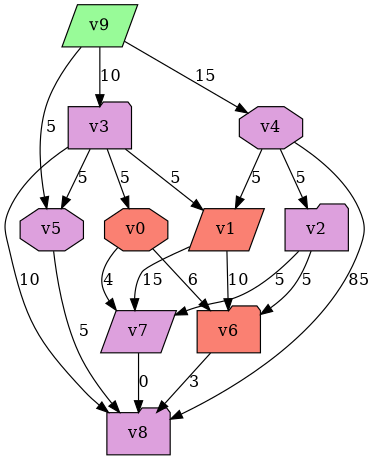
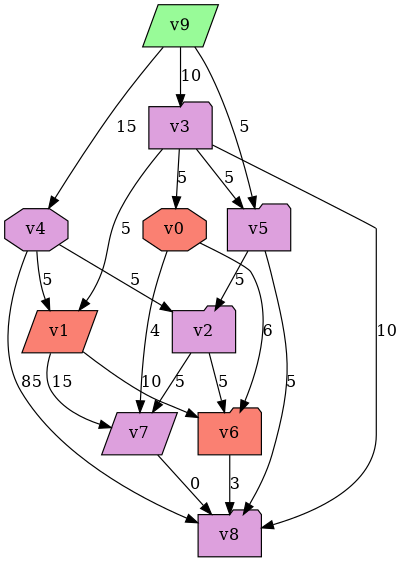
(52, 230) -> (259, 230)
none -> (234, 276)
